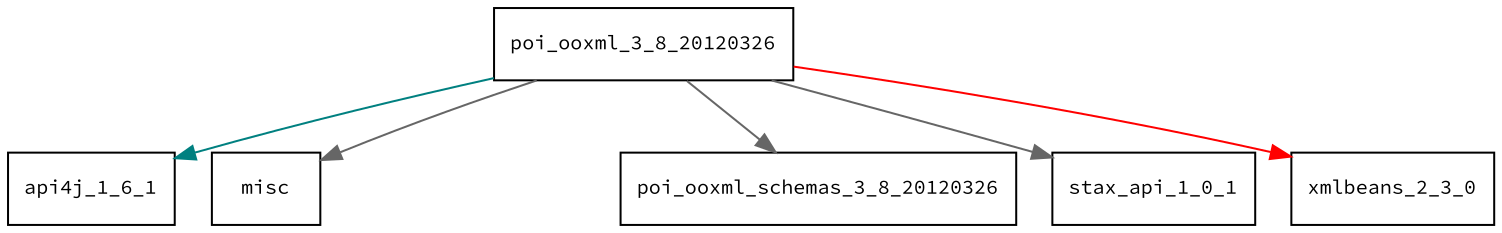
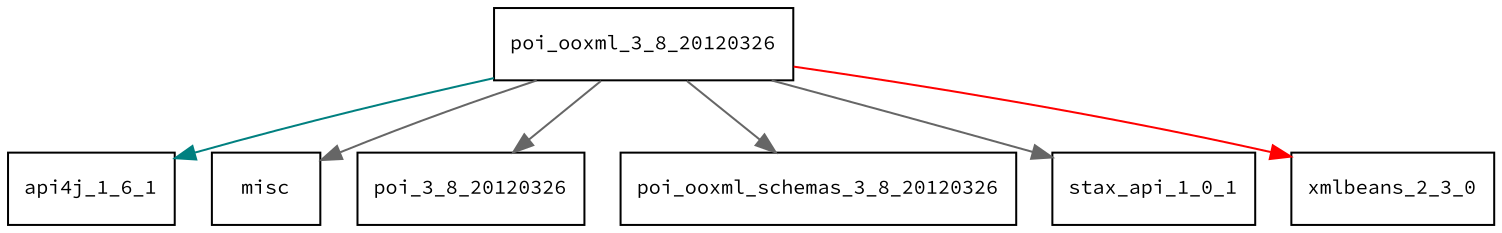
none -> (471, 189)
